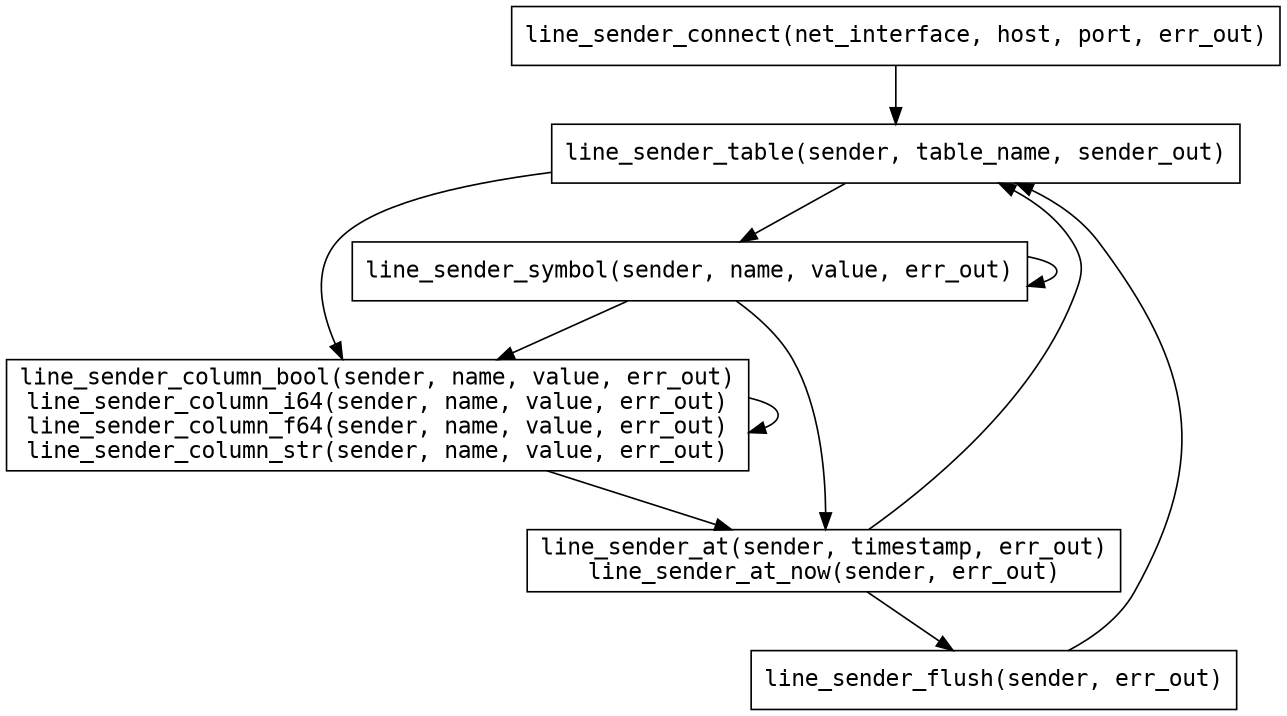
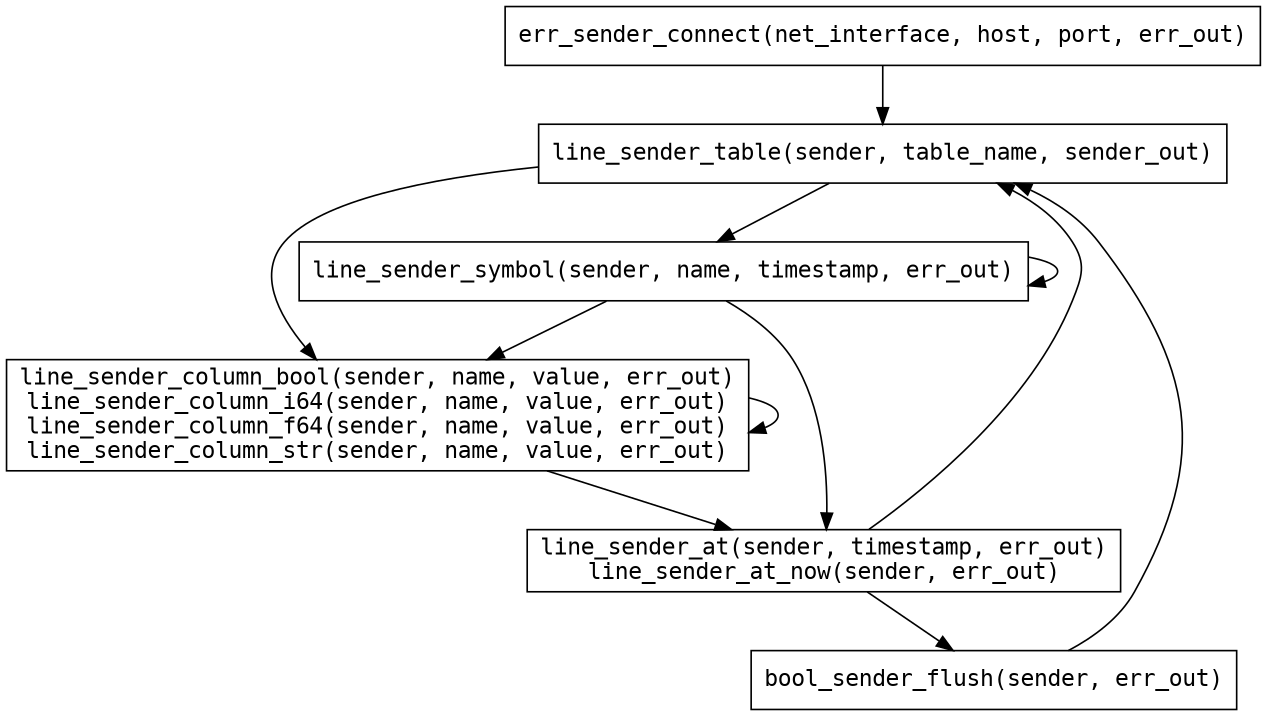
(896, 36) -> (883, 36)
(690, 271) -> (664, 271)
(994, 680) -> (994, 680)
